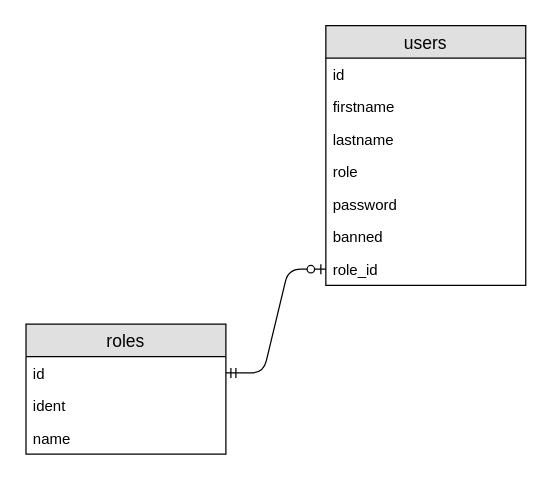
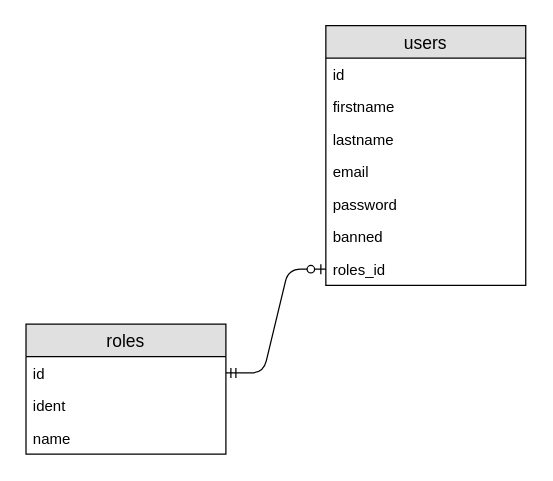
(347, 173) -> (350, 173)
(358, 270) -> (362, 270)
